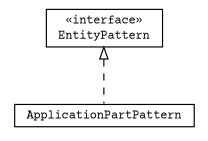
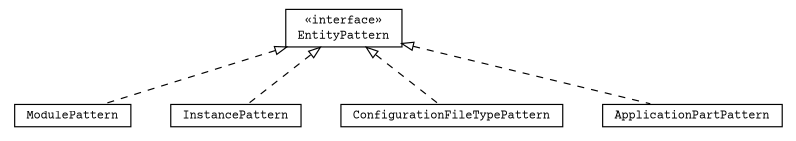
none -> (72, 115)
none -> (235, 115)
none -> (451, 115)
